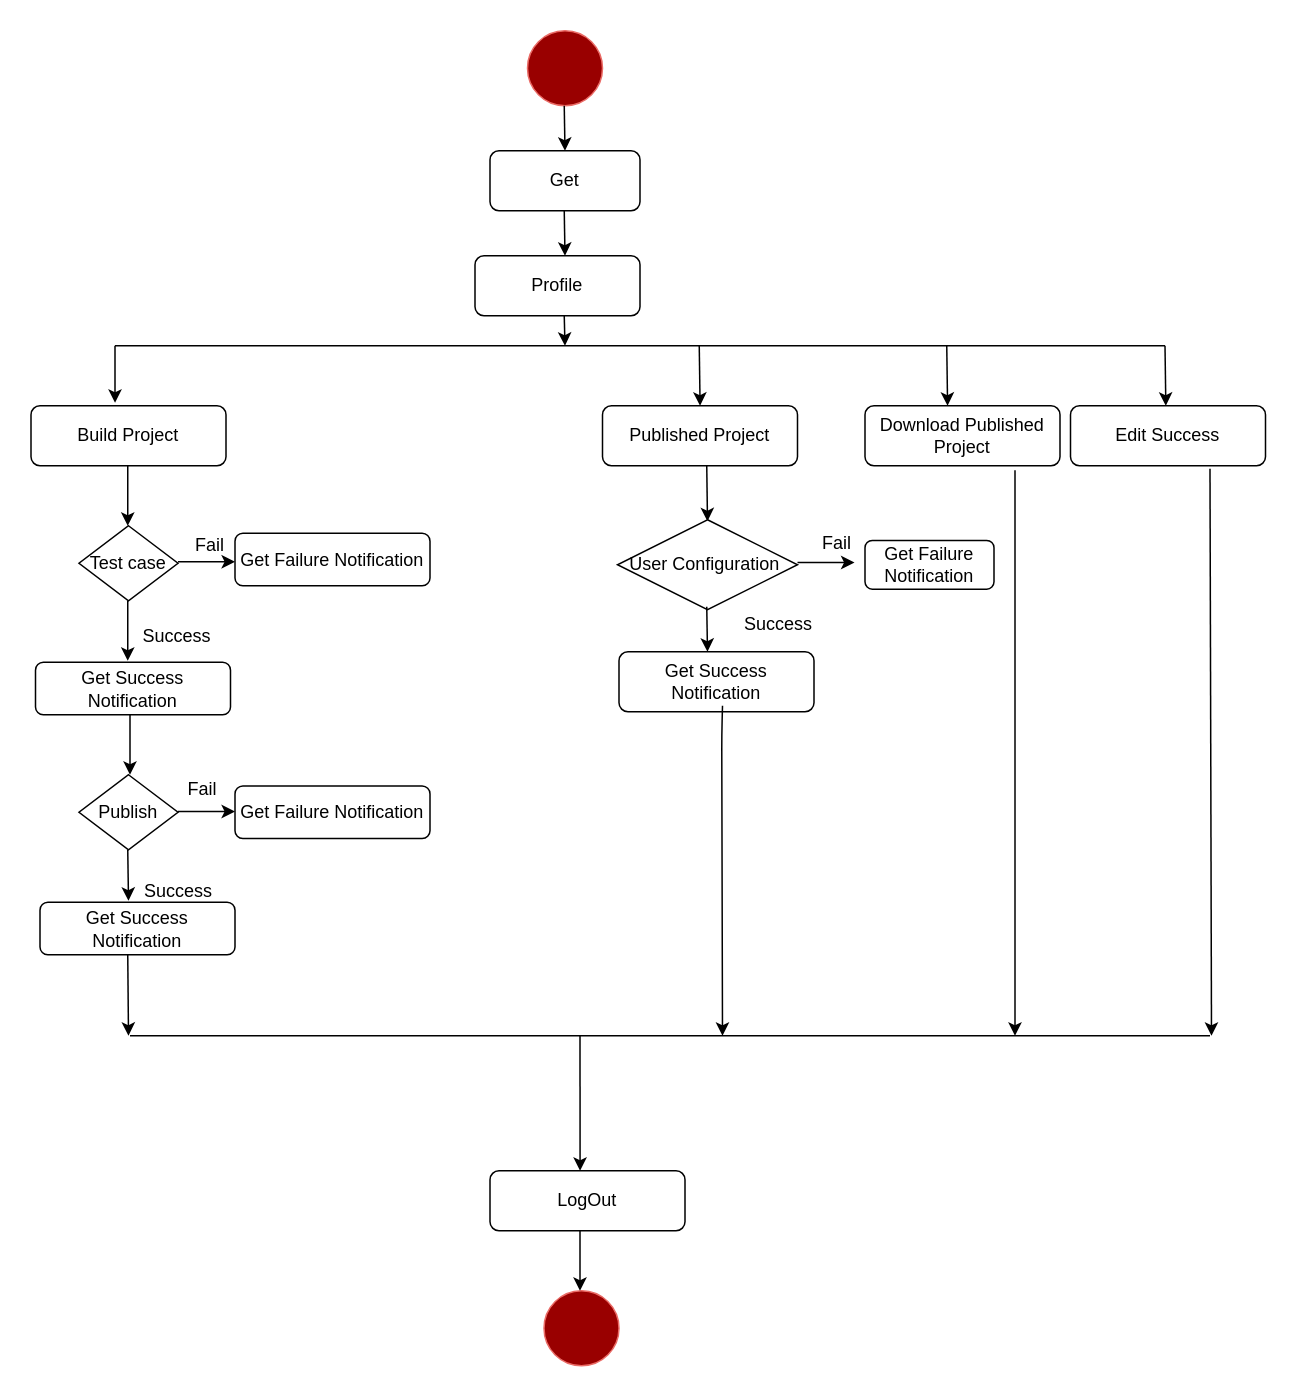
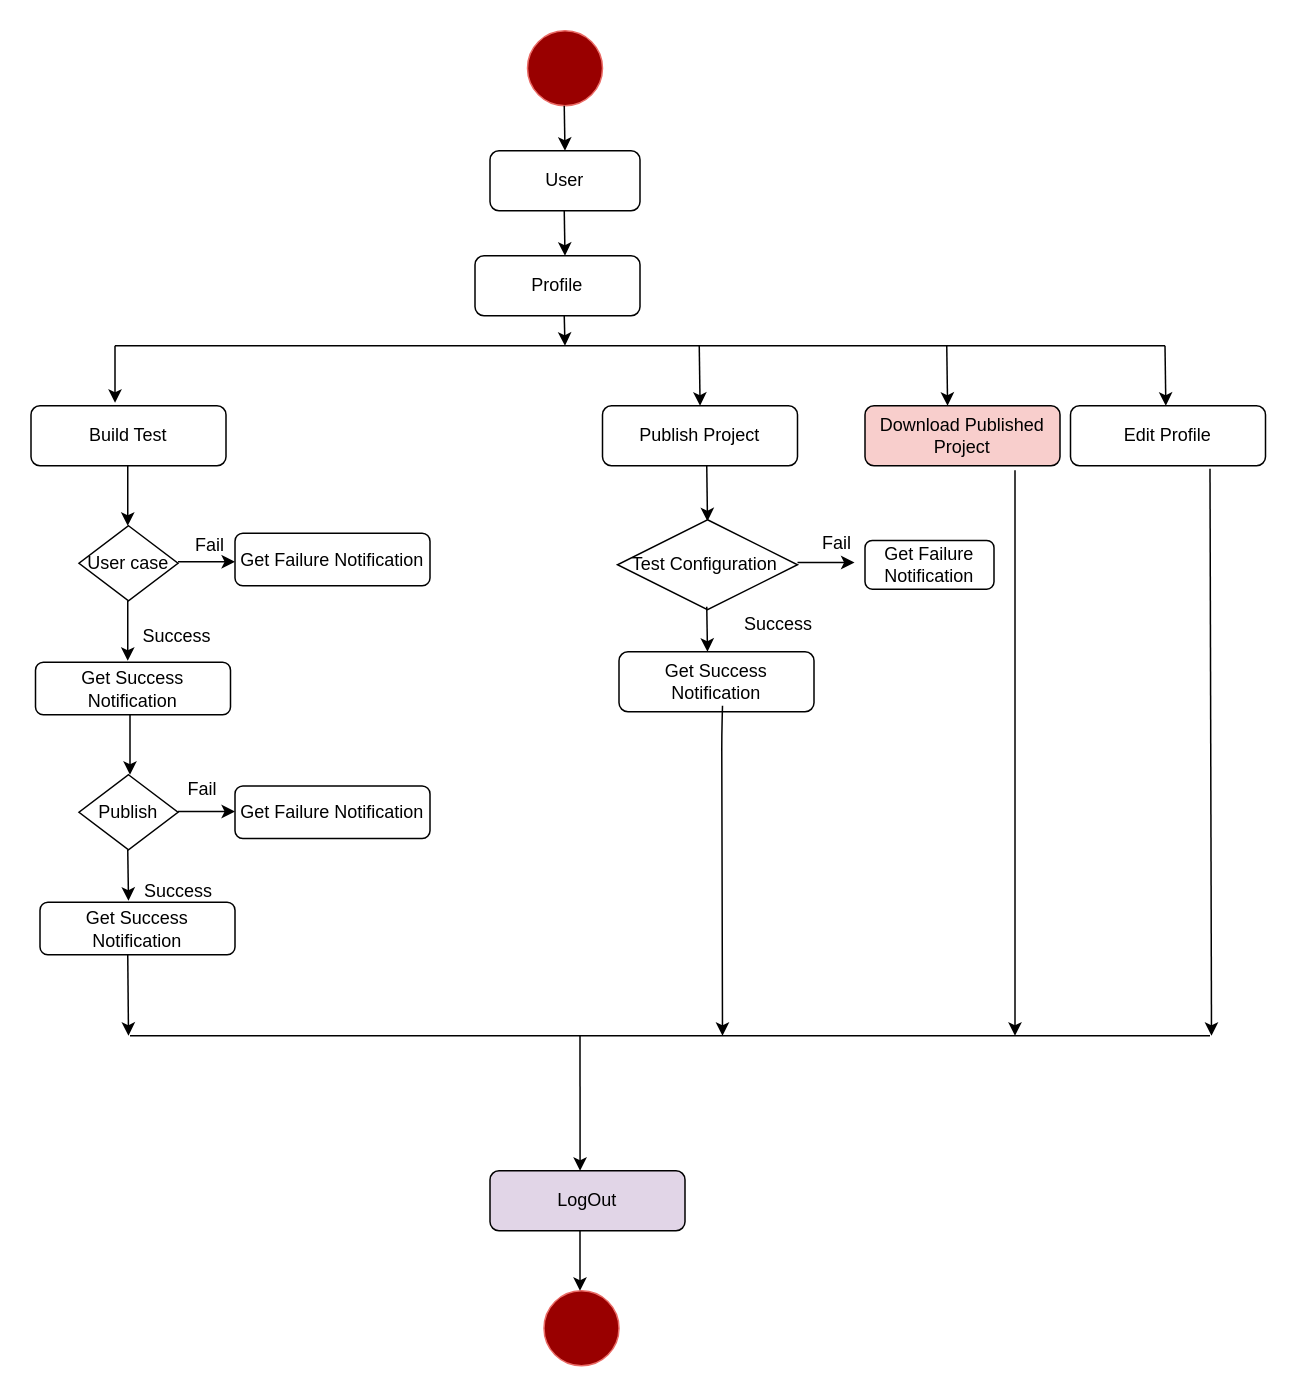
(565, 181) -> (565, 181)
(128, 436) -> (128, 436)
(700, 436) -> (700, 436)
(962, 436) -> (962, 436)
(1168, 436) -> (1168, 436)
(128, 563) -> (128, 563)
(707, 565) -> (707, 565)
(587, 1201) -> (587, 1201)
